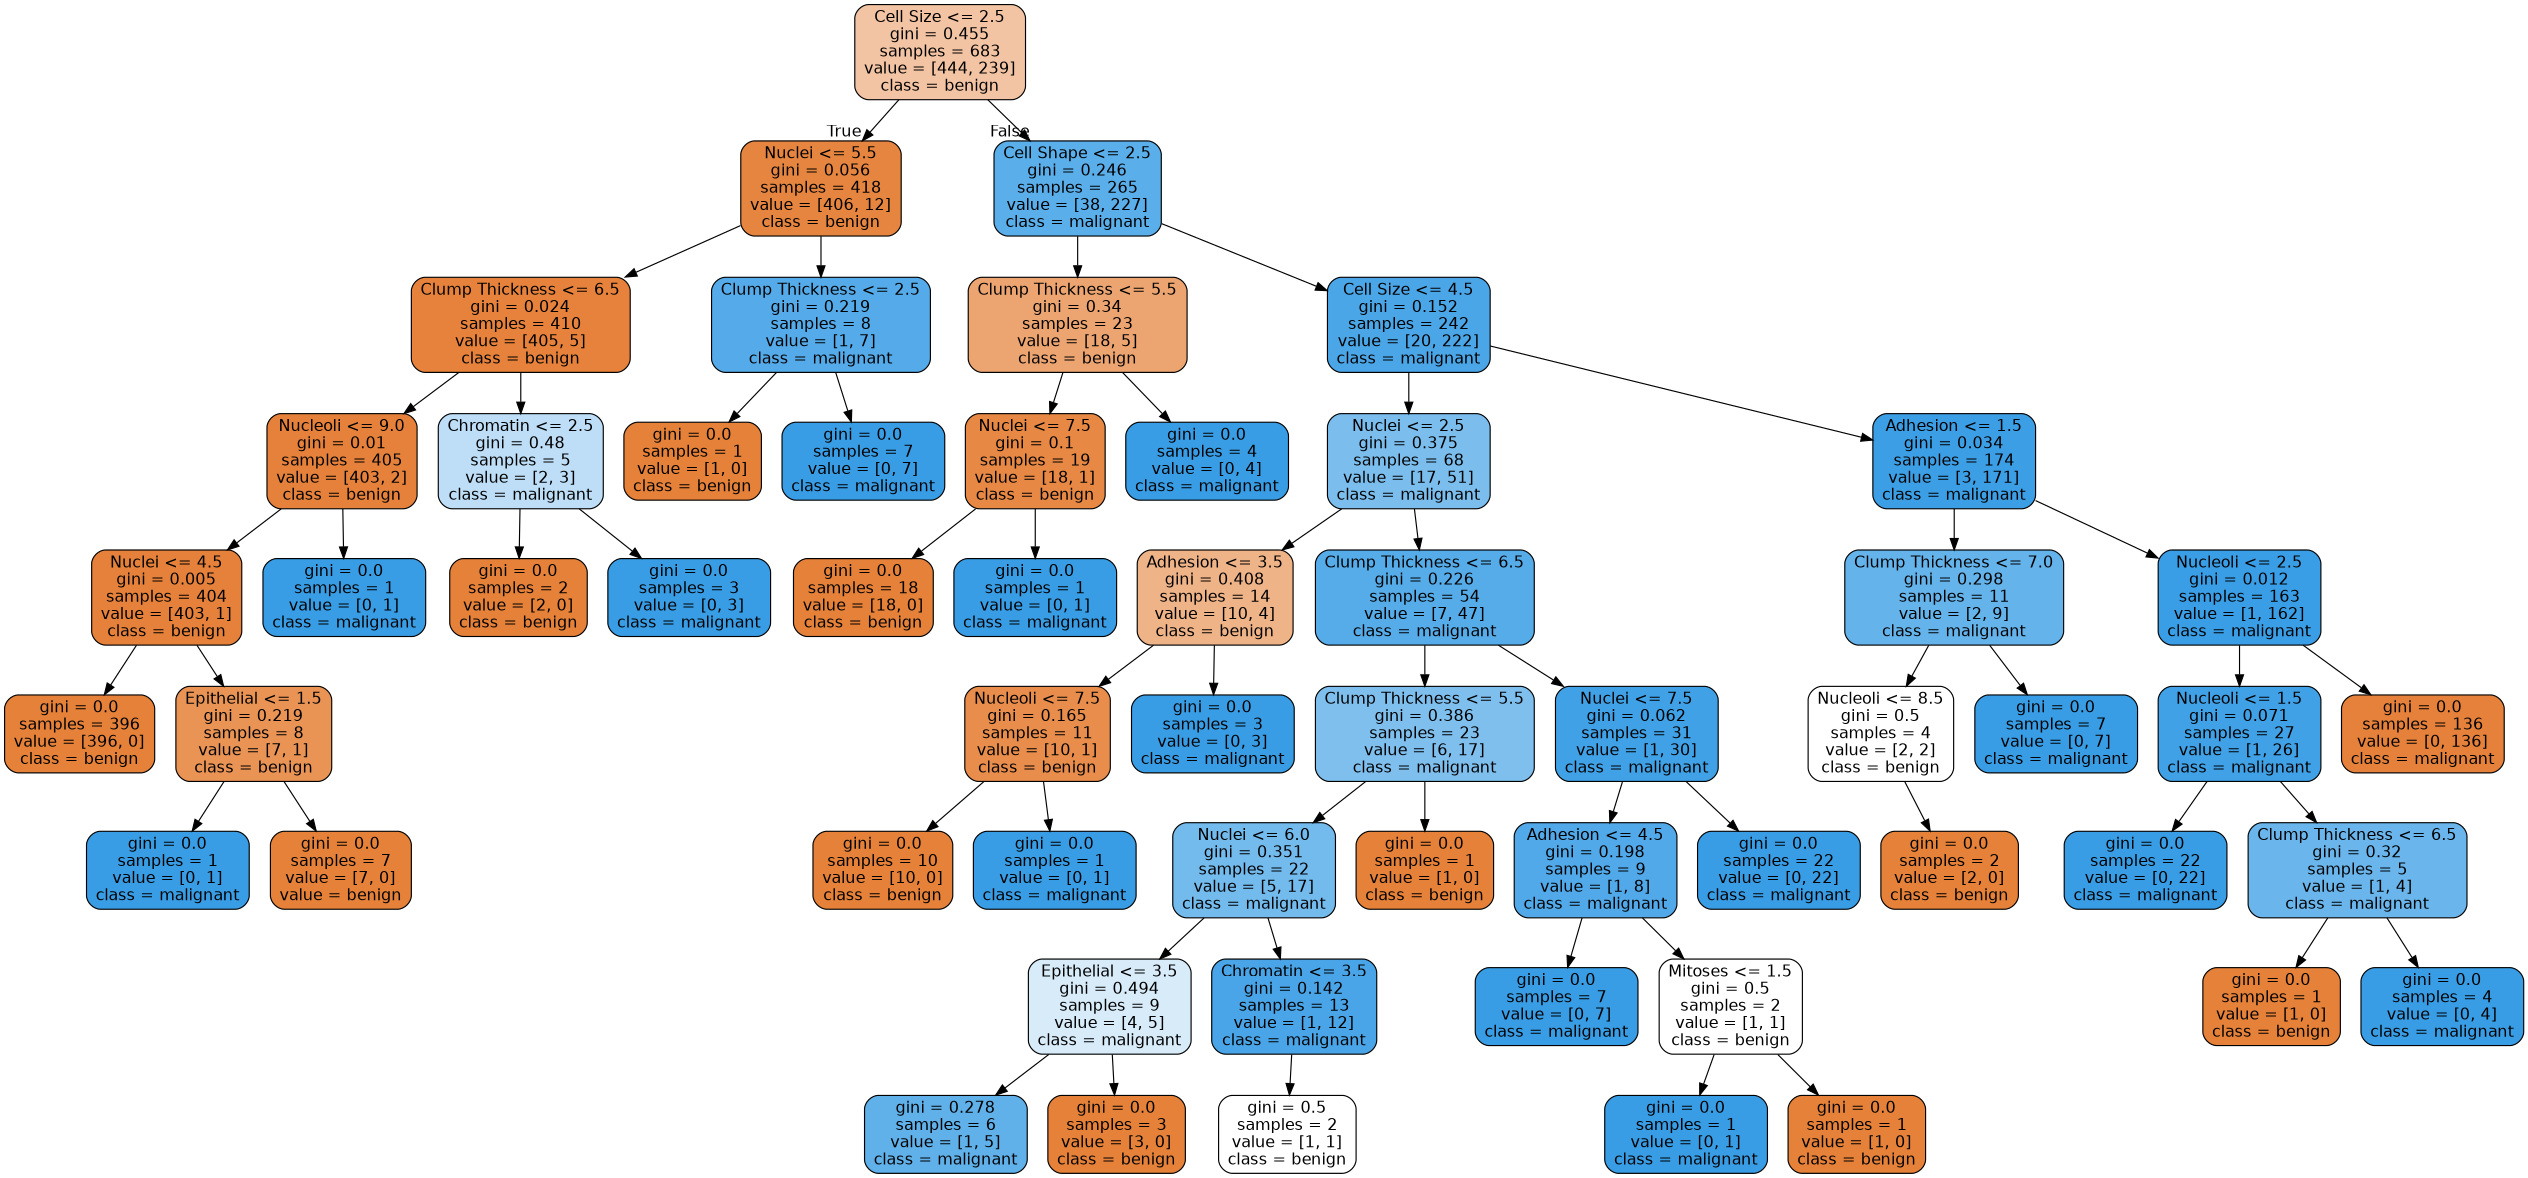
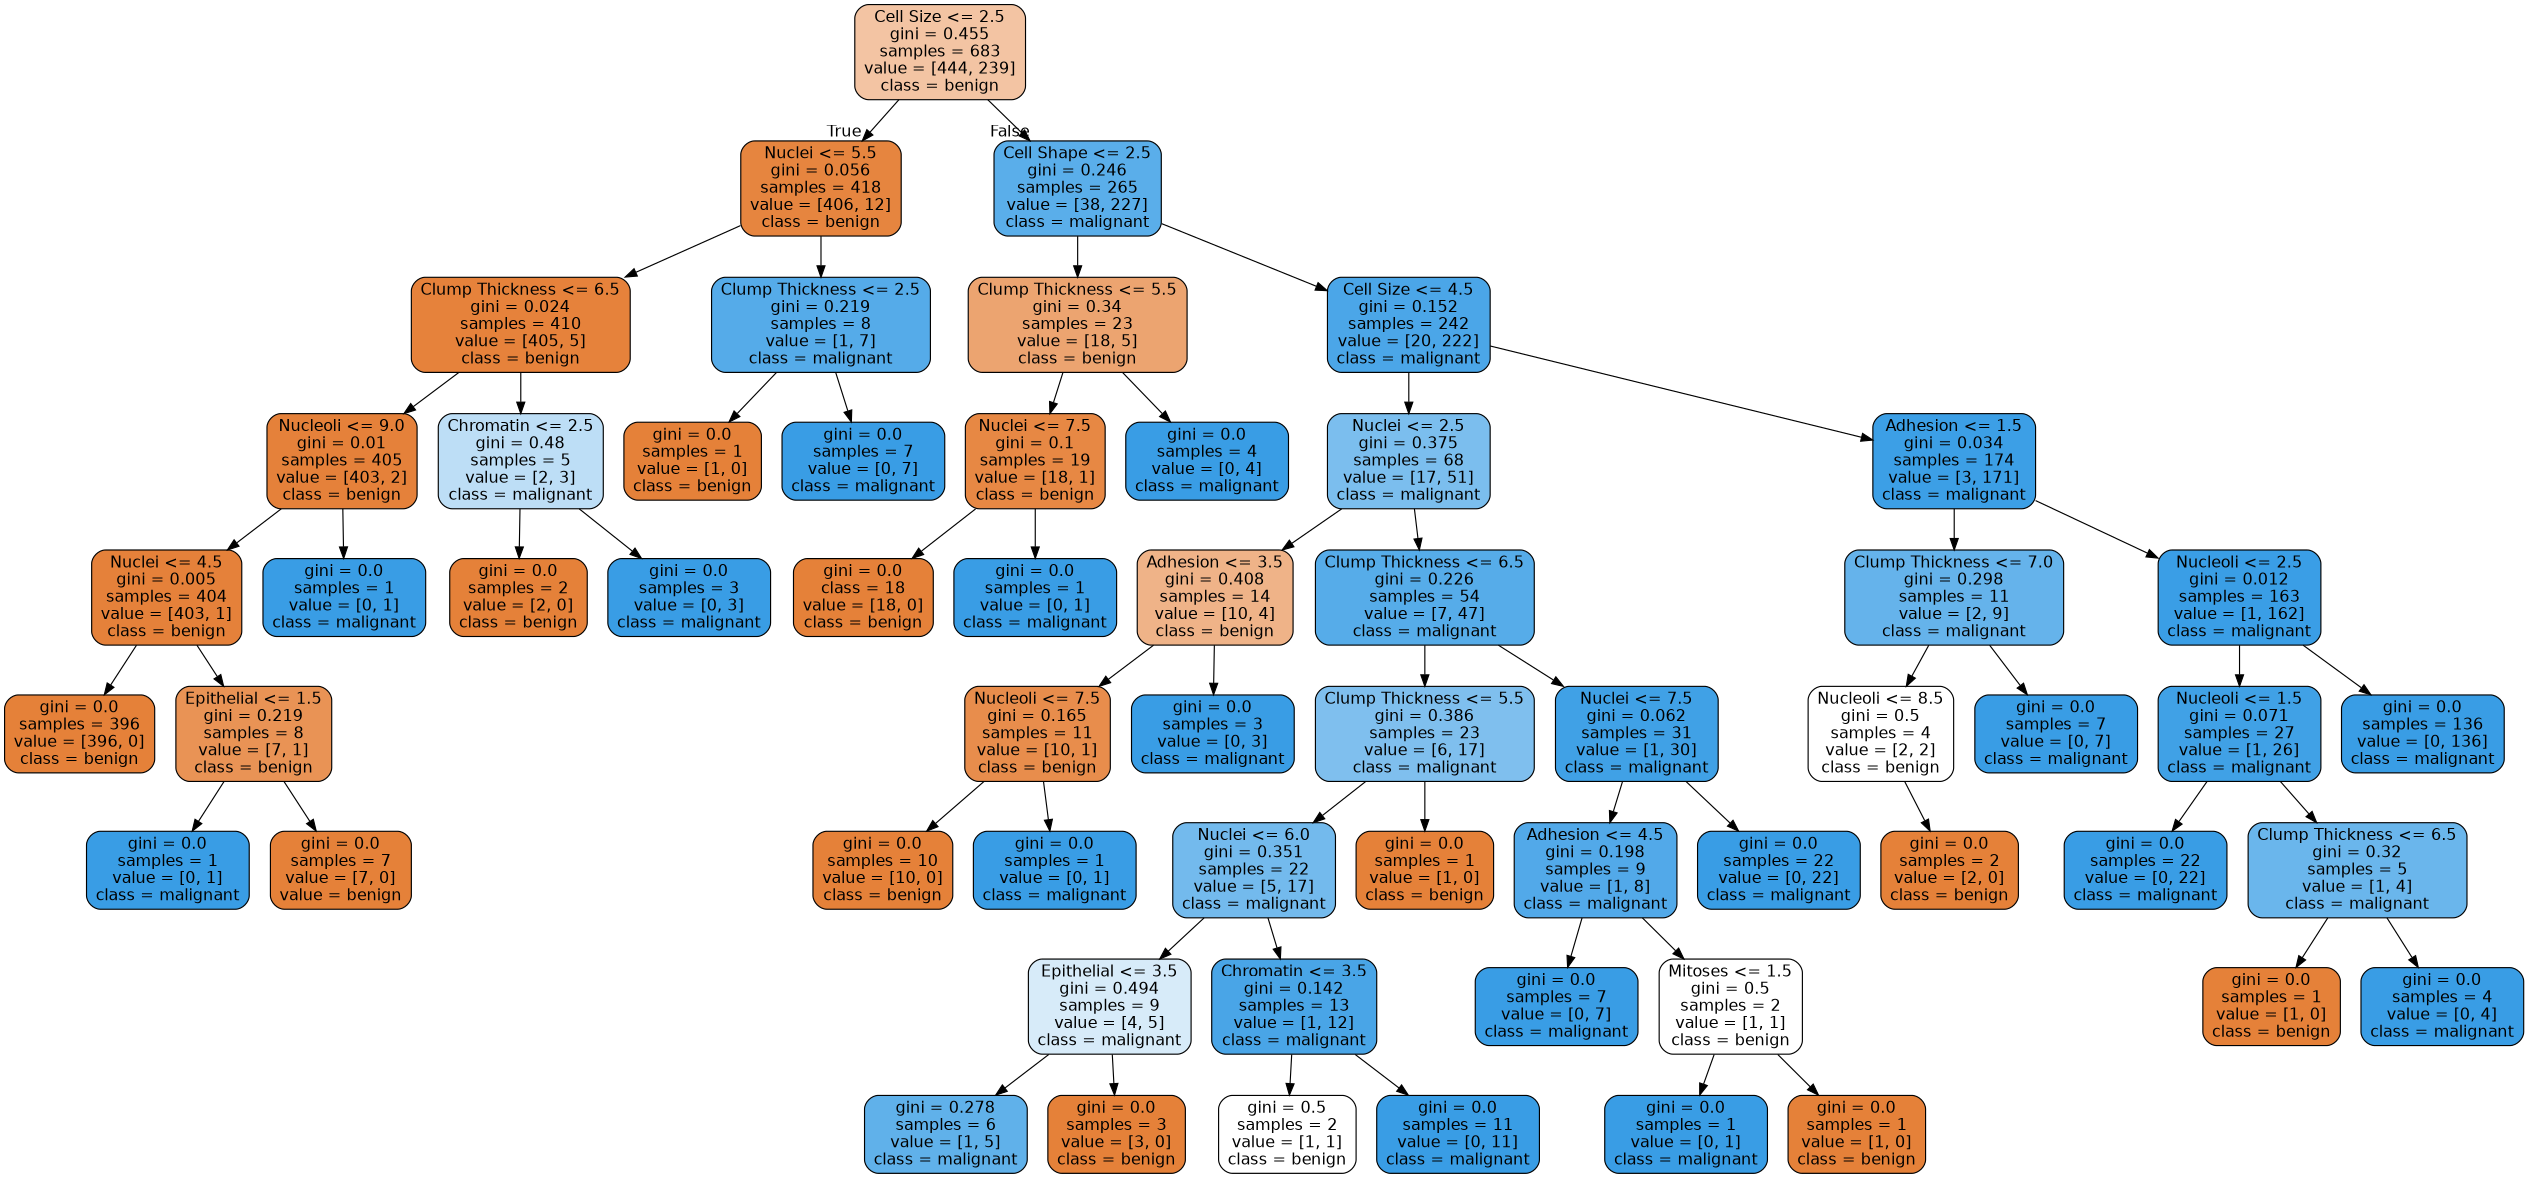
(863, 598) -> (863, 598)
(2423, 734) -> (2423, 734)
none -> (1458, 1134)
